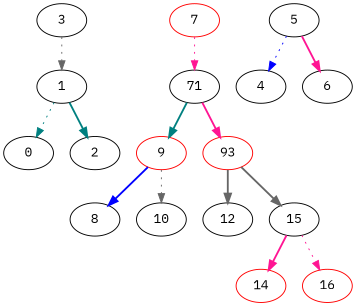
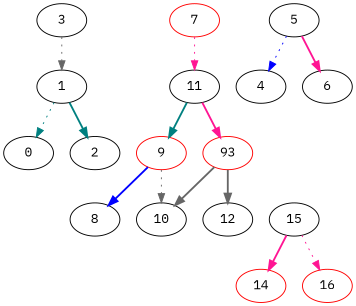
(195, 87) -> (195, 87)
(258, 183) -> (198, 183)
